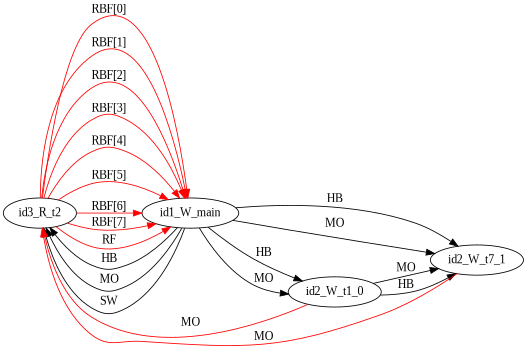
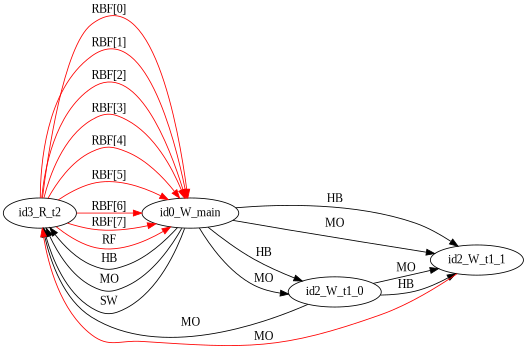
(190, 213) -> (190, 213)
(477, 260) -> (477, 260)
(153, 336) -> (153, 336)
